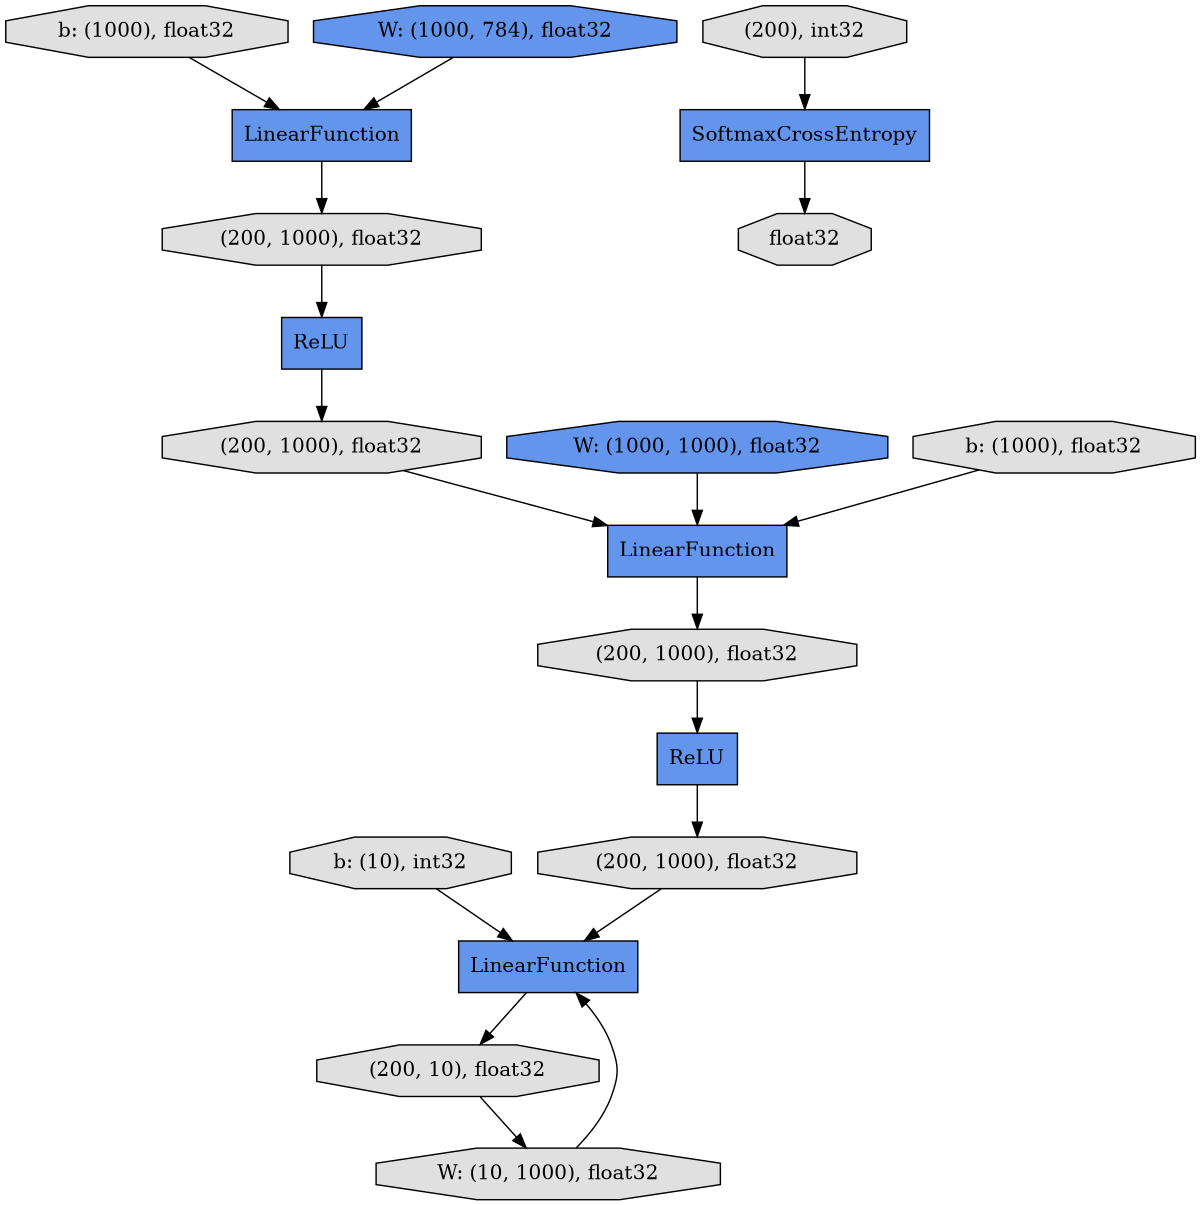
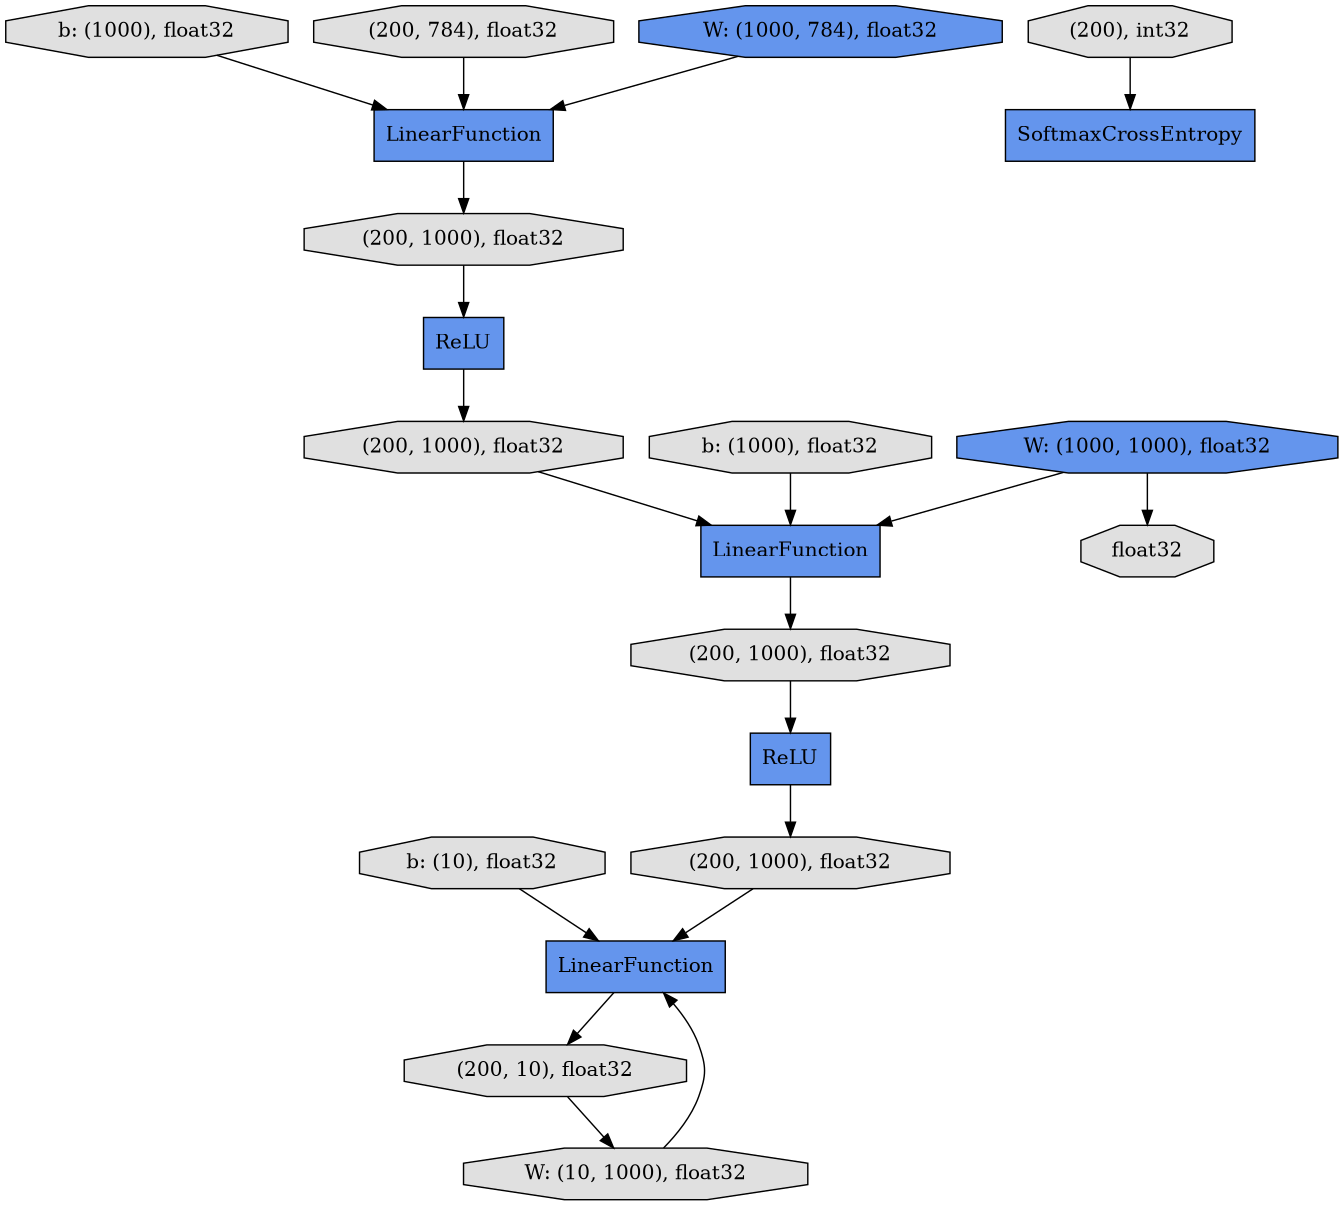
none -> (464, 32)
(805, 180) -> (1147, 492)
(401, 863) -> (482, 863)
